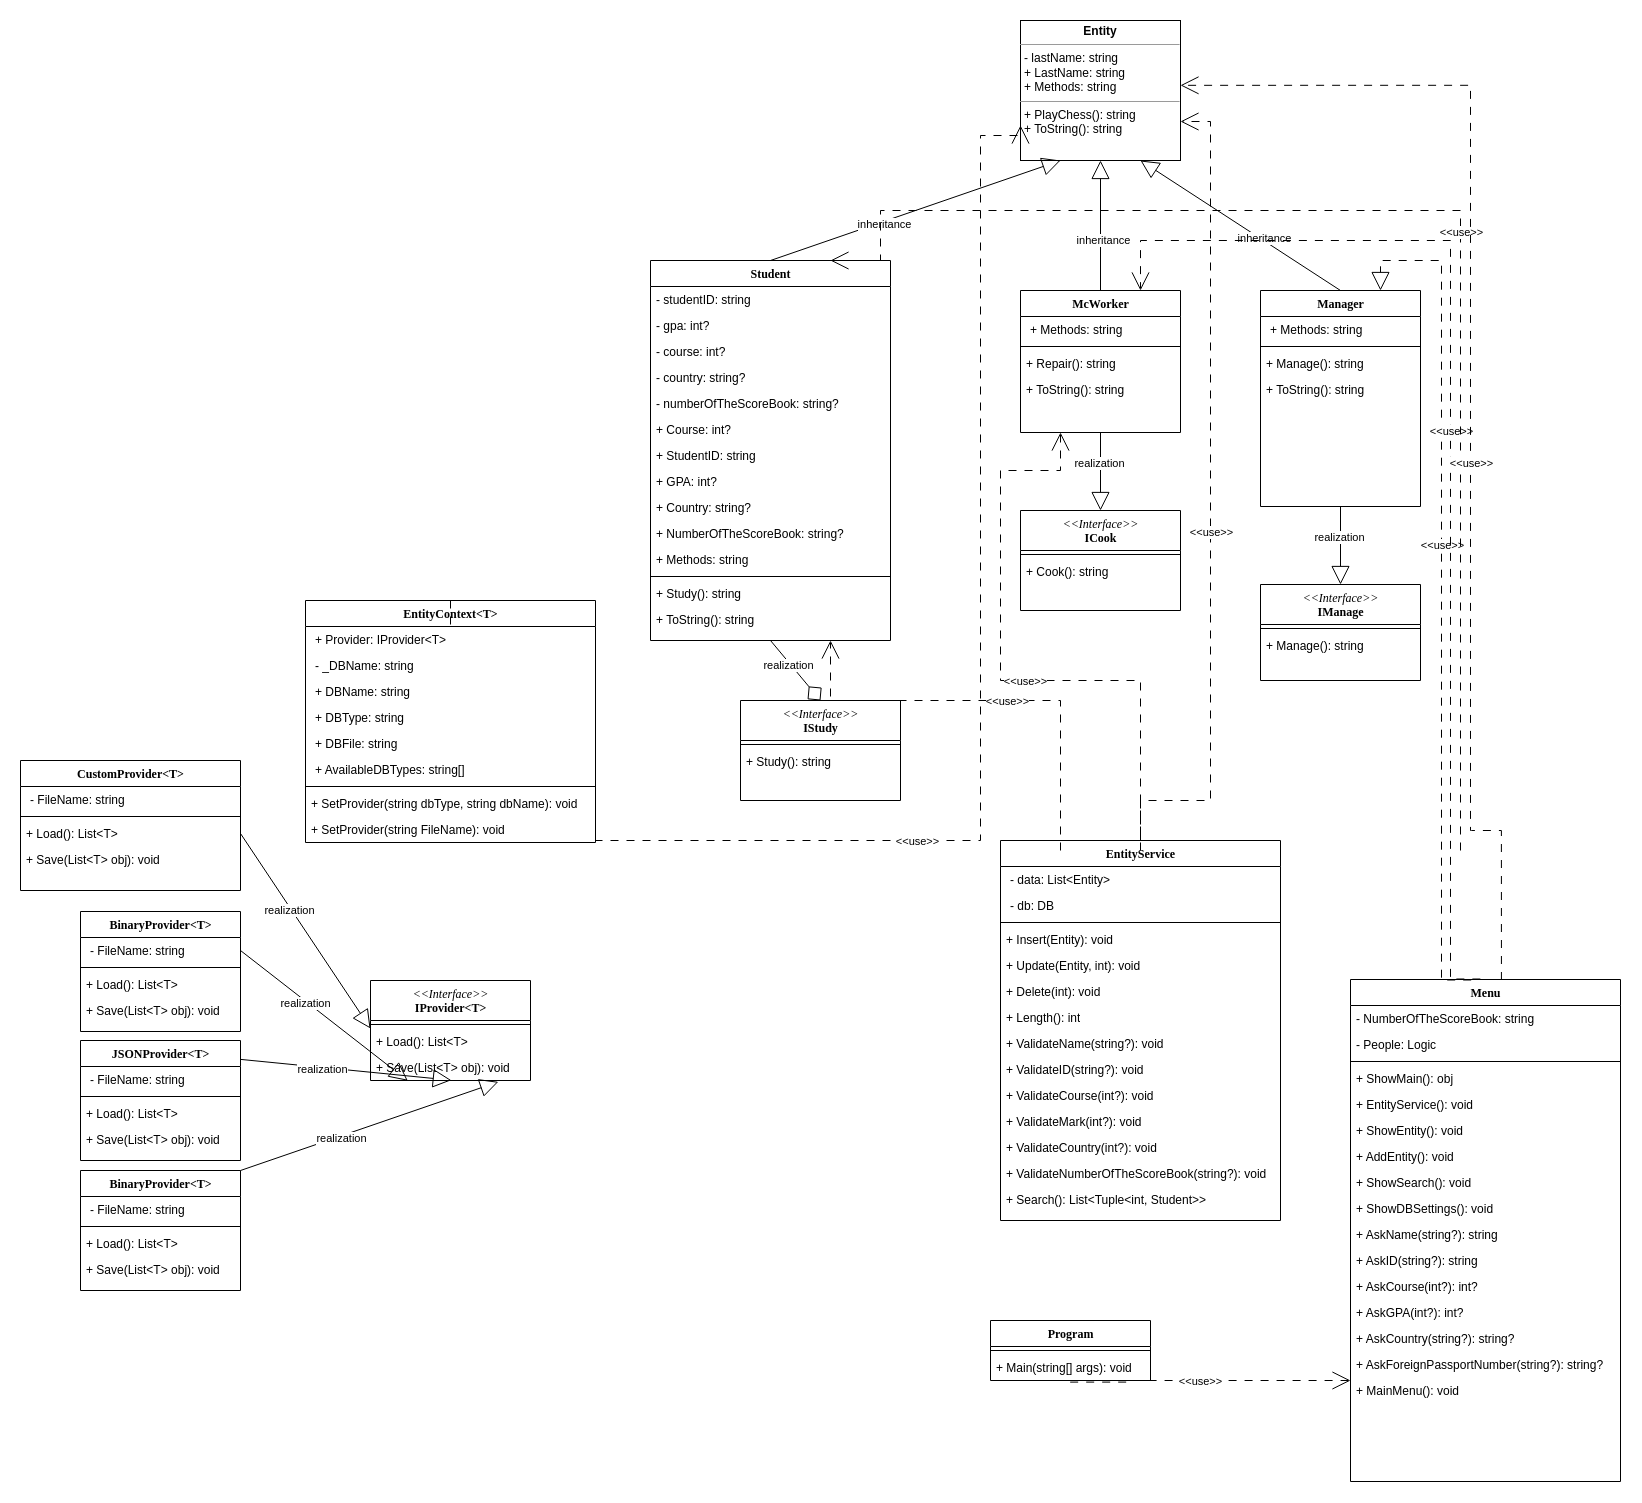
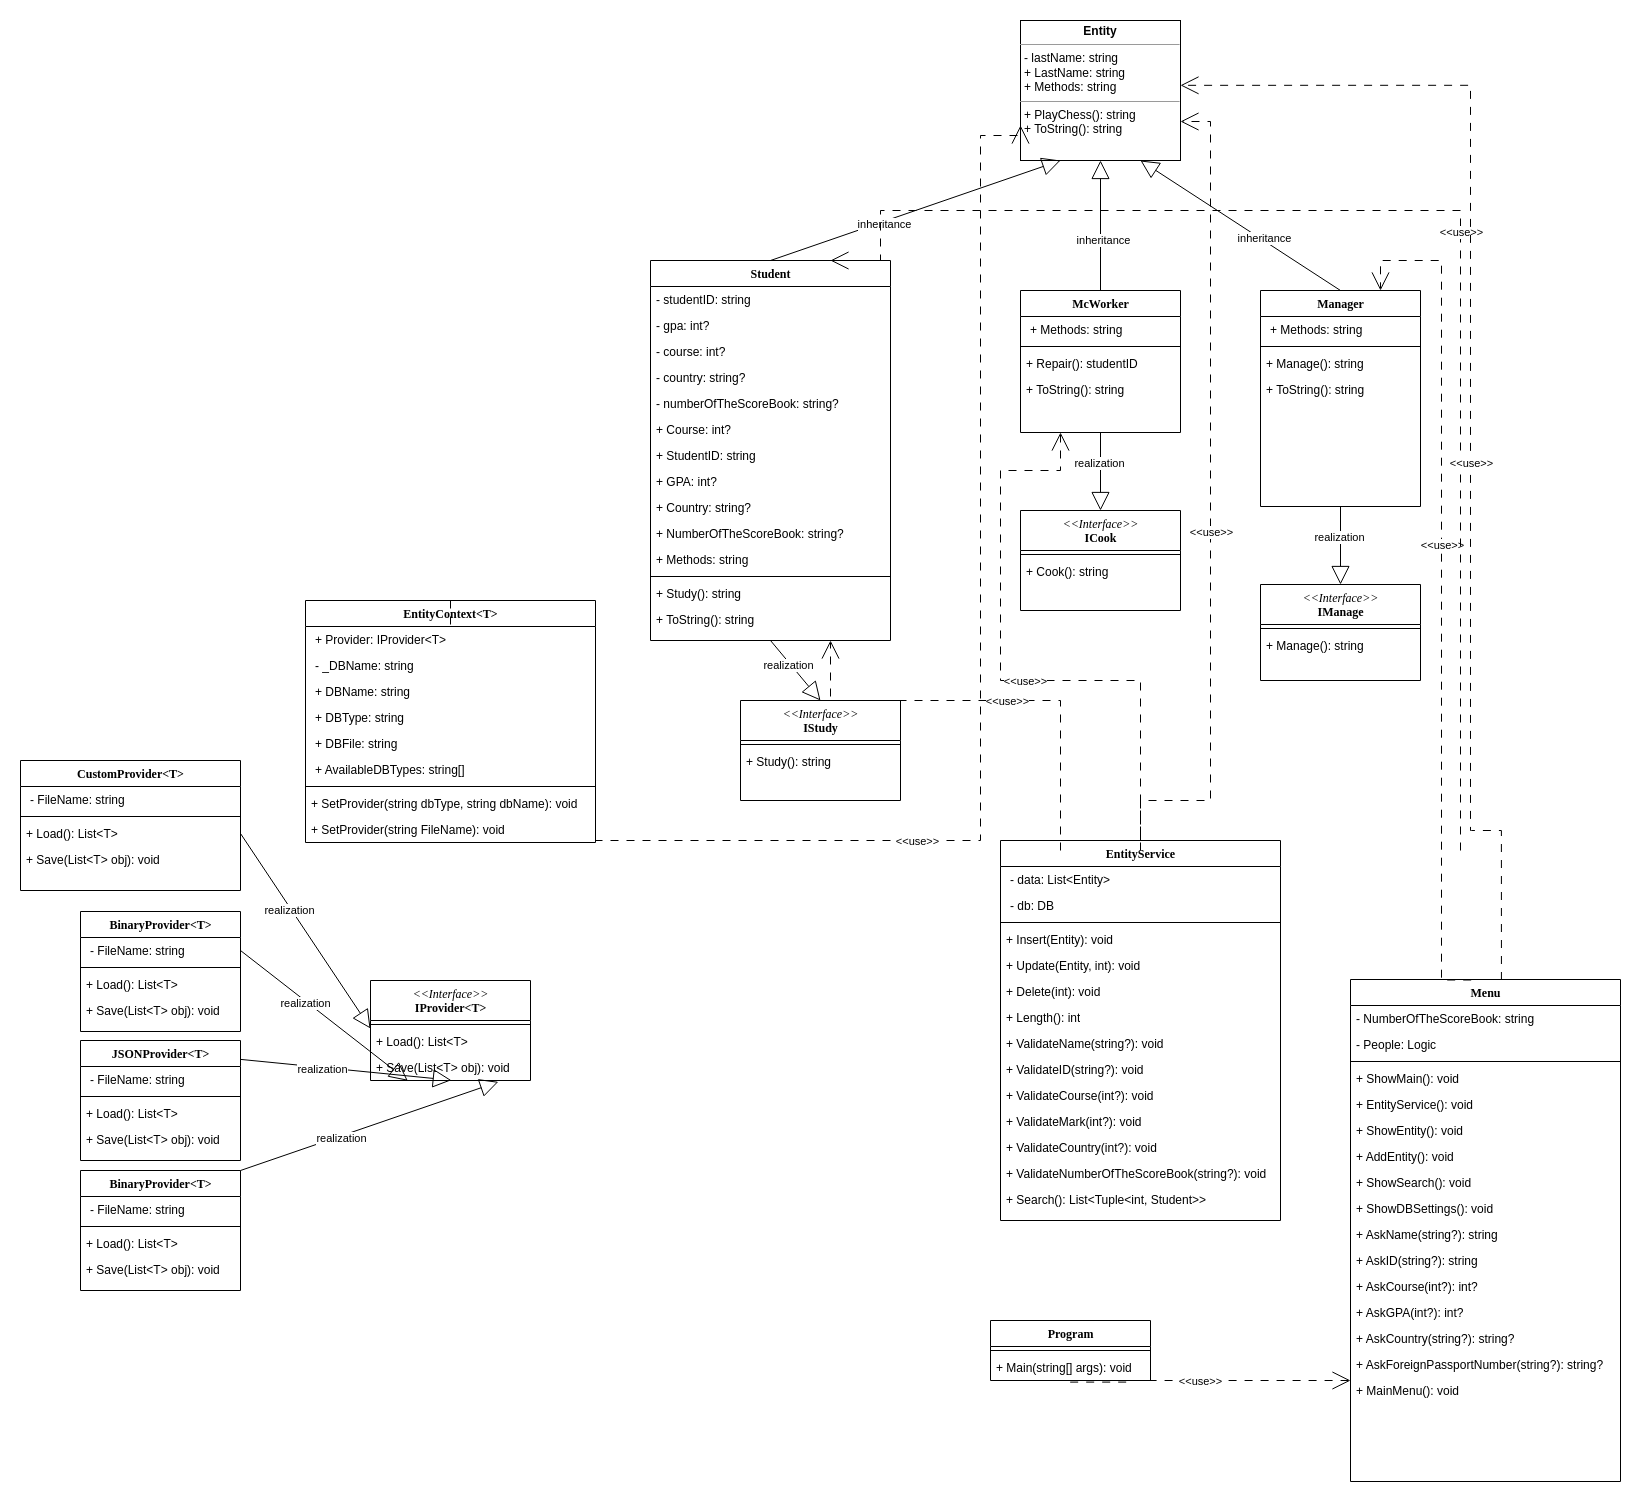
(1362, 241) -> none
(1381, 271) -> (1381, 280)
(1079, 365) -> (1091, 365)
(808, 685) -> (808, 686)
(1407, 1080) -> (1409, 1080)
